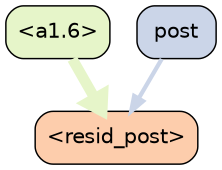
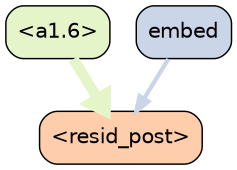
(177, 32) -> (184, 32)
